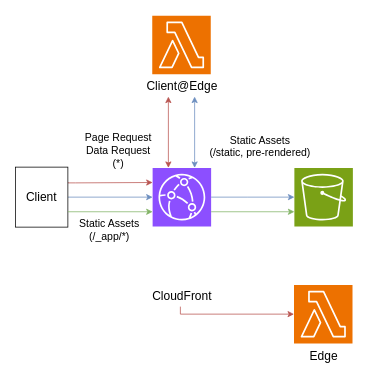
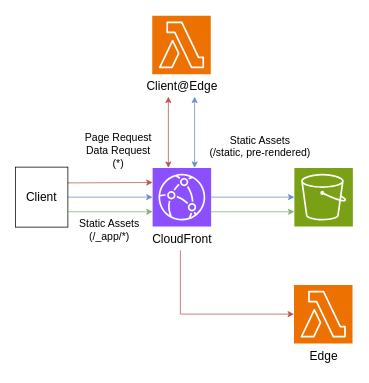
(182, 295) -> (182, 239)
